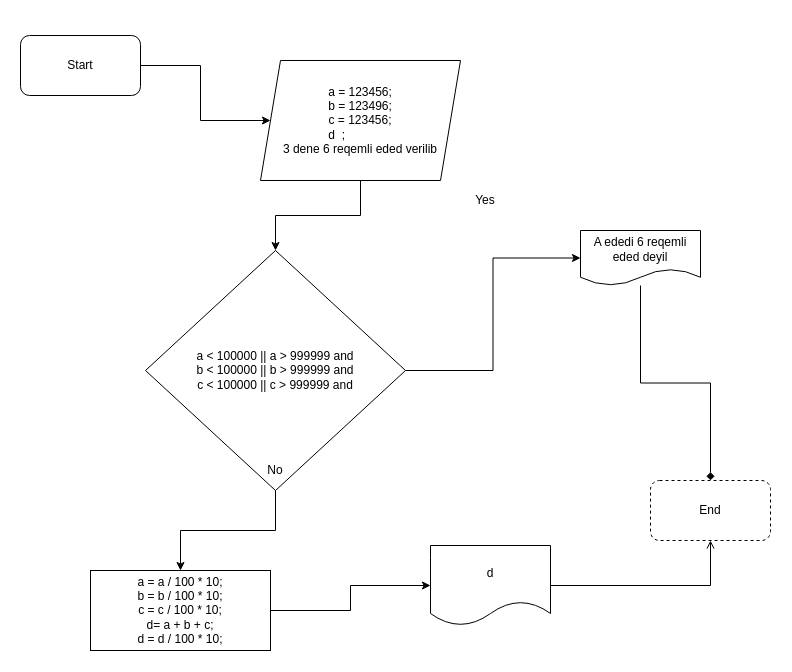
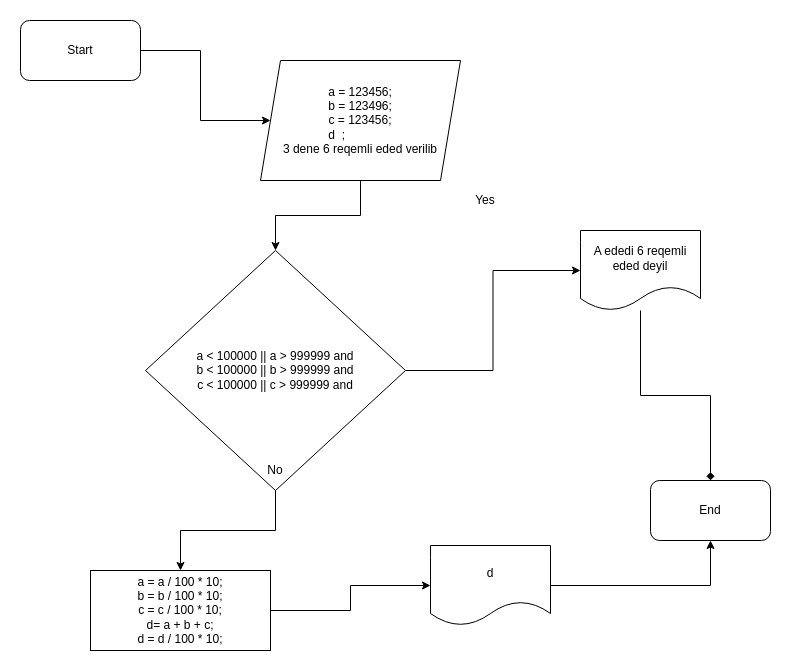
(81, 66) -> (81, 51)
(641, 258) -> (641, 271)
(711, 511) -> (711, 511)
(711, 546) -> (711, 548)
